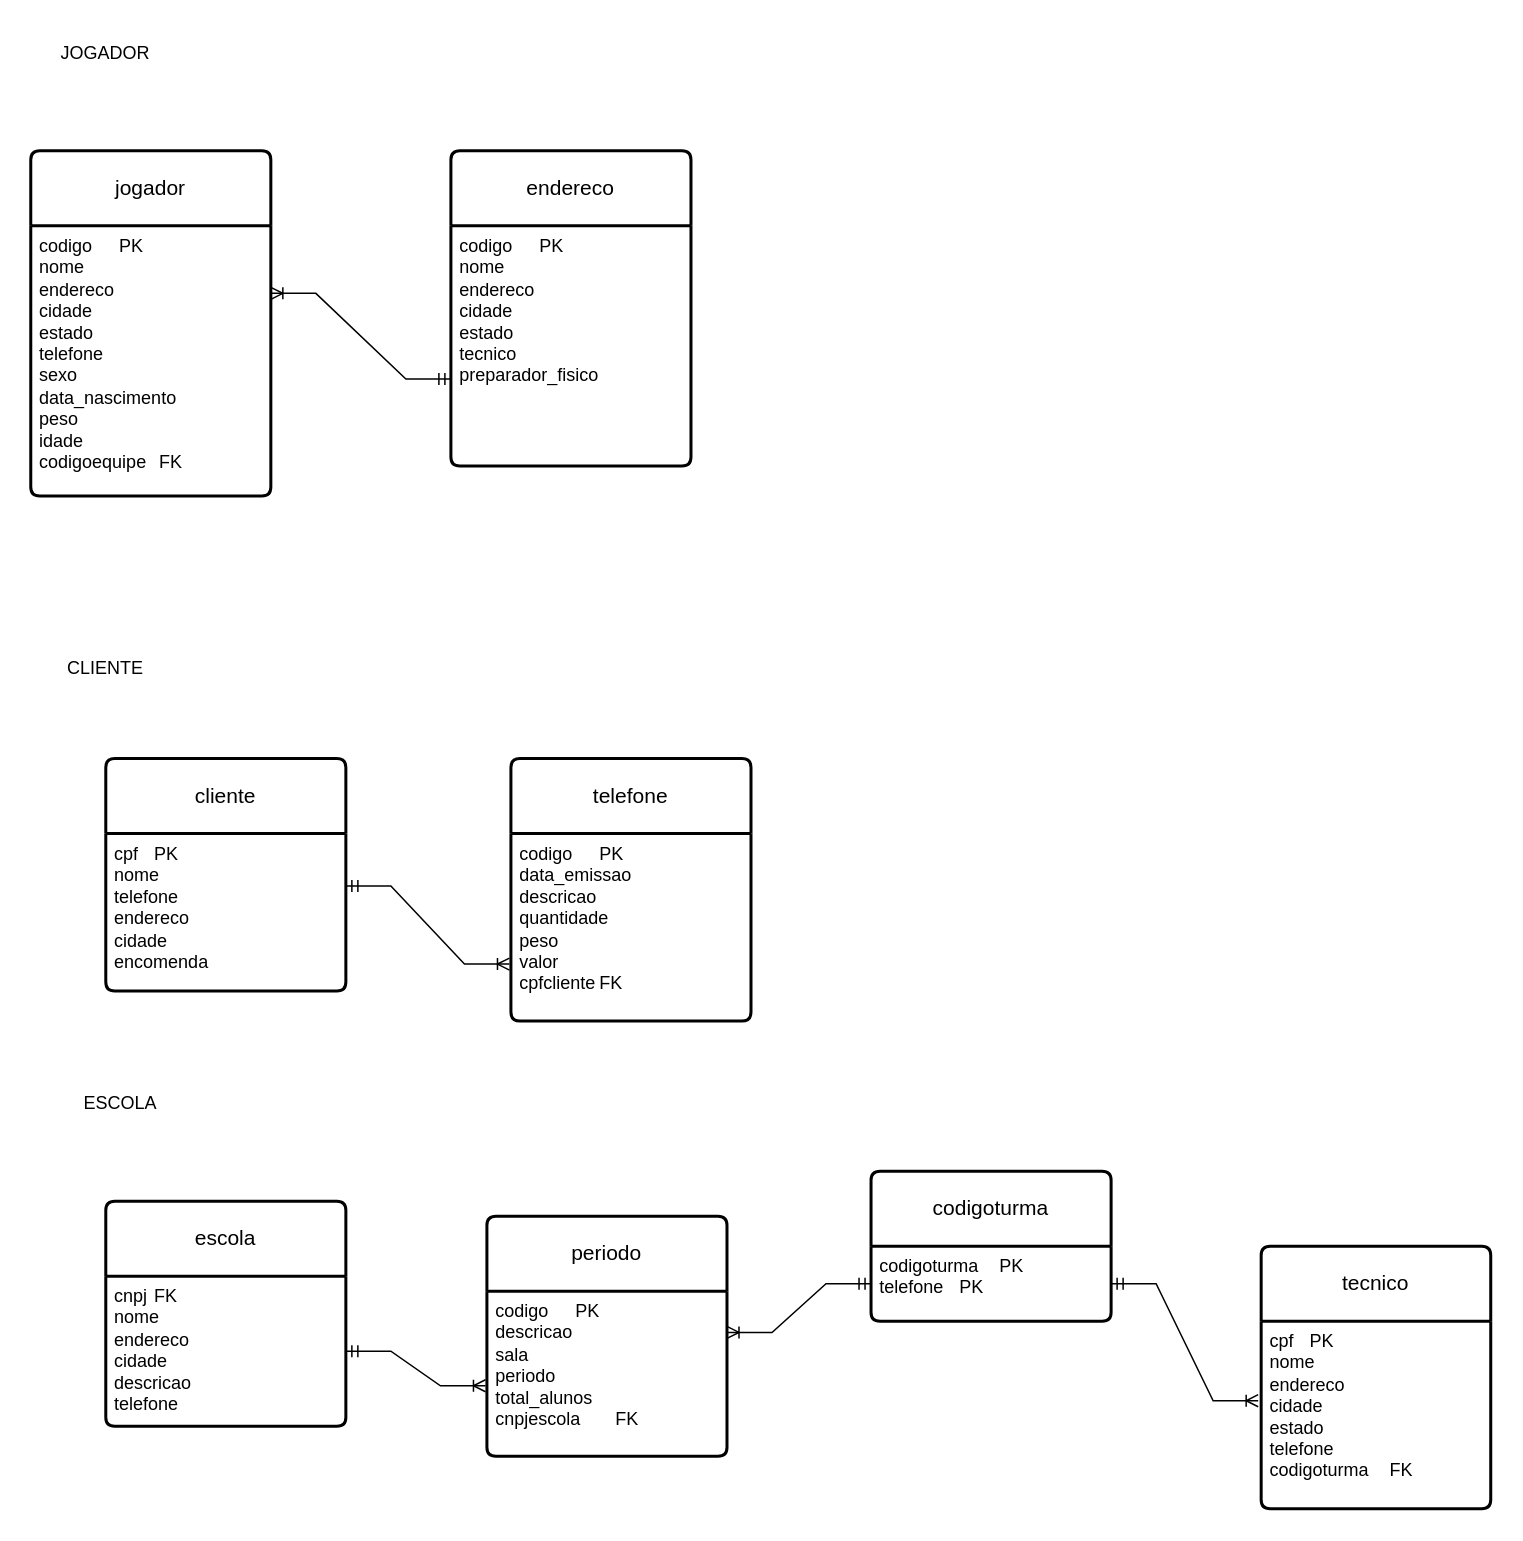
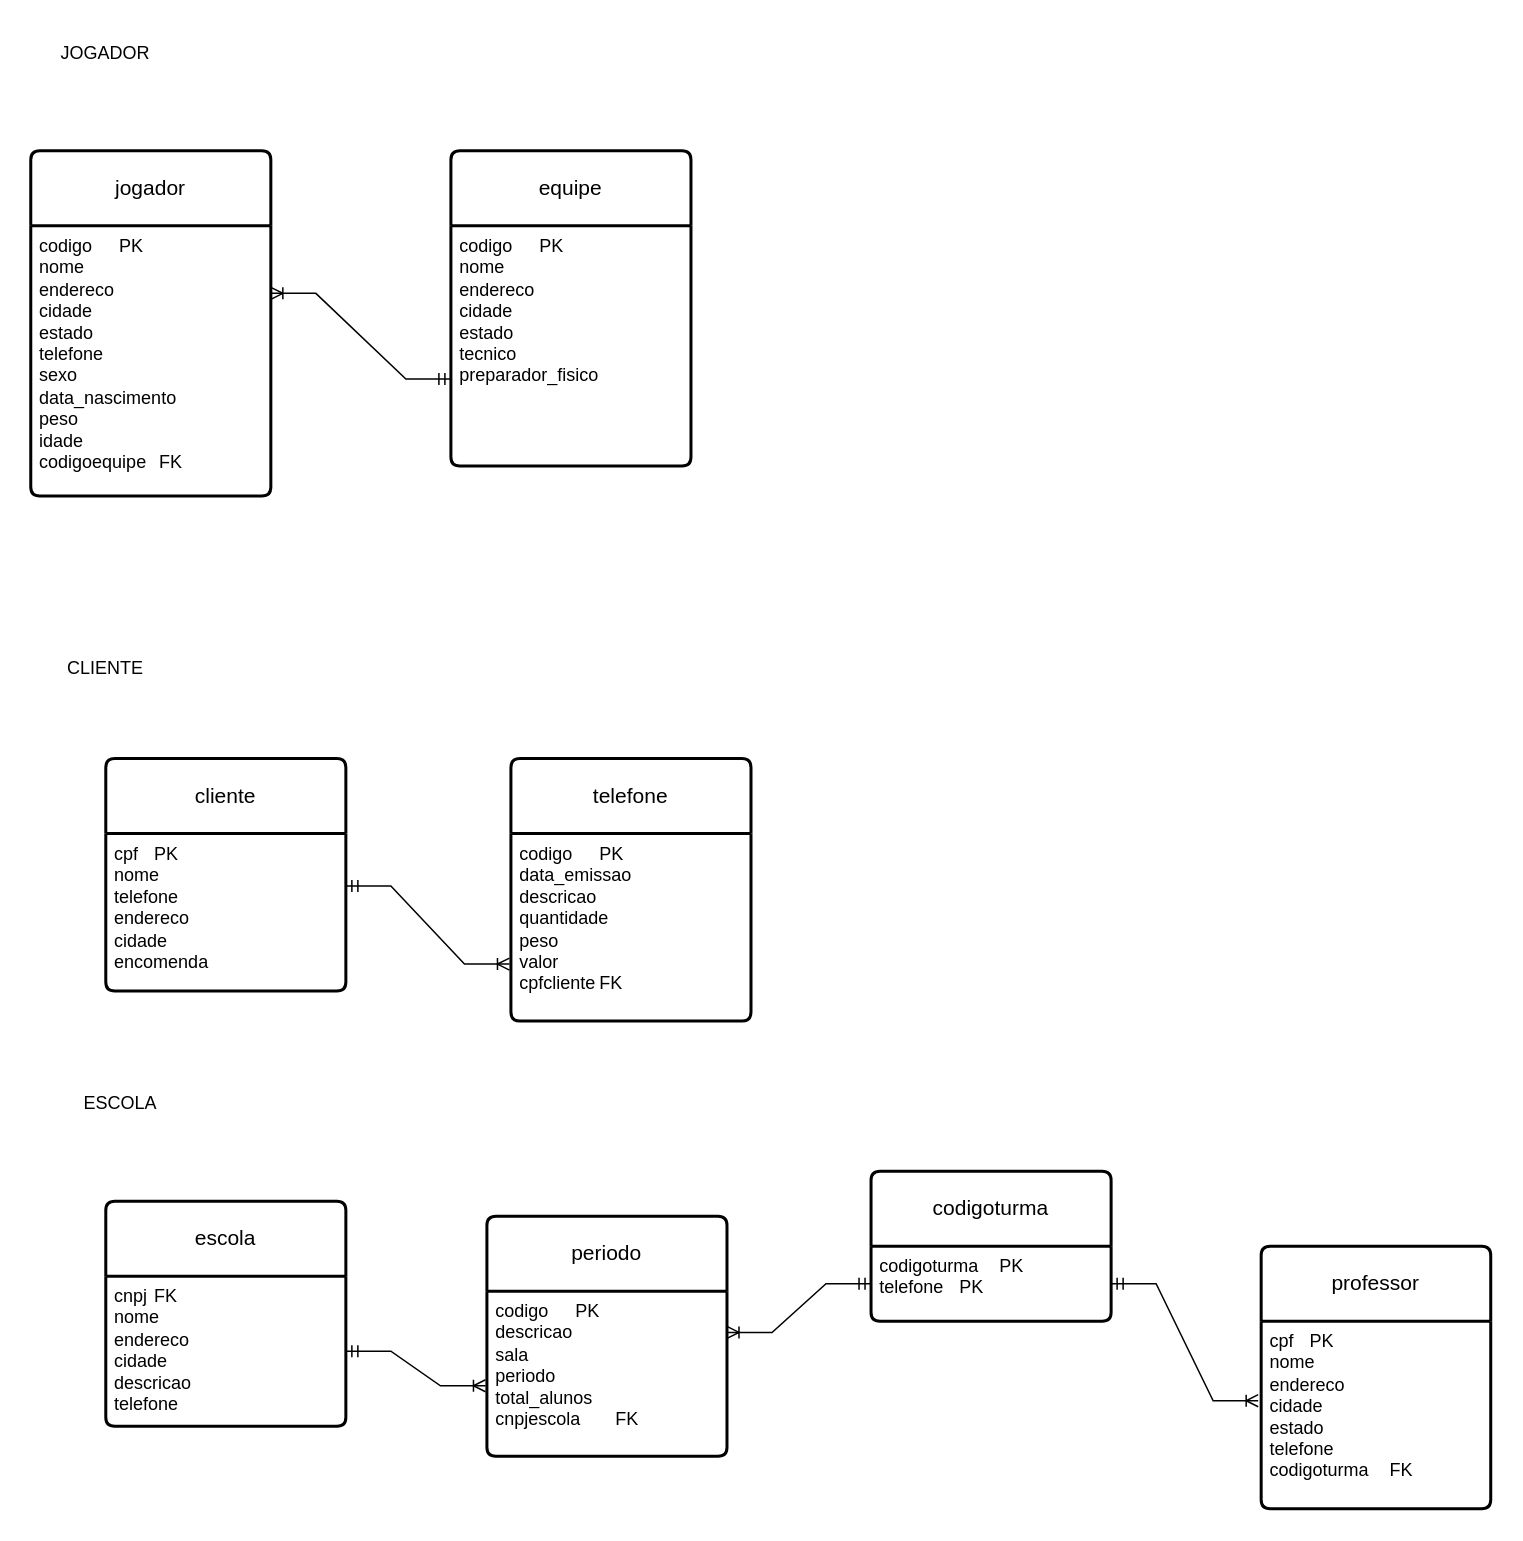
(571, 188) -> (571, 188)
(1376, 1283) -> (1376, 1283)
